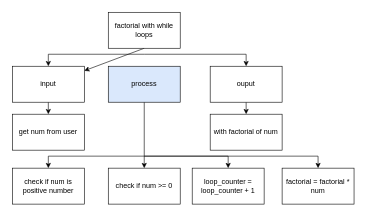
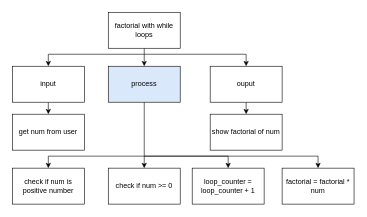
(107, 62) -> (144, 60)
(246, 132) -> (246, 132)
